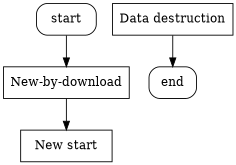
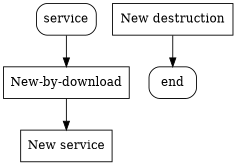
(66, 19) -> (66, 19)
(173, 19) -> (173, 19)
(66, 146) -> (66, 146)
